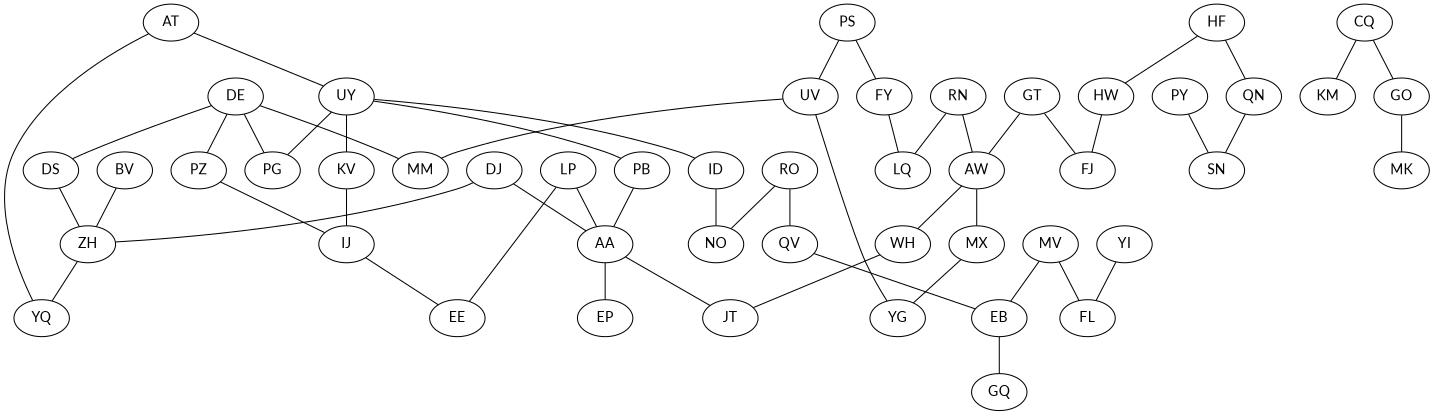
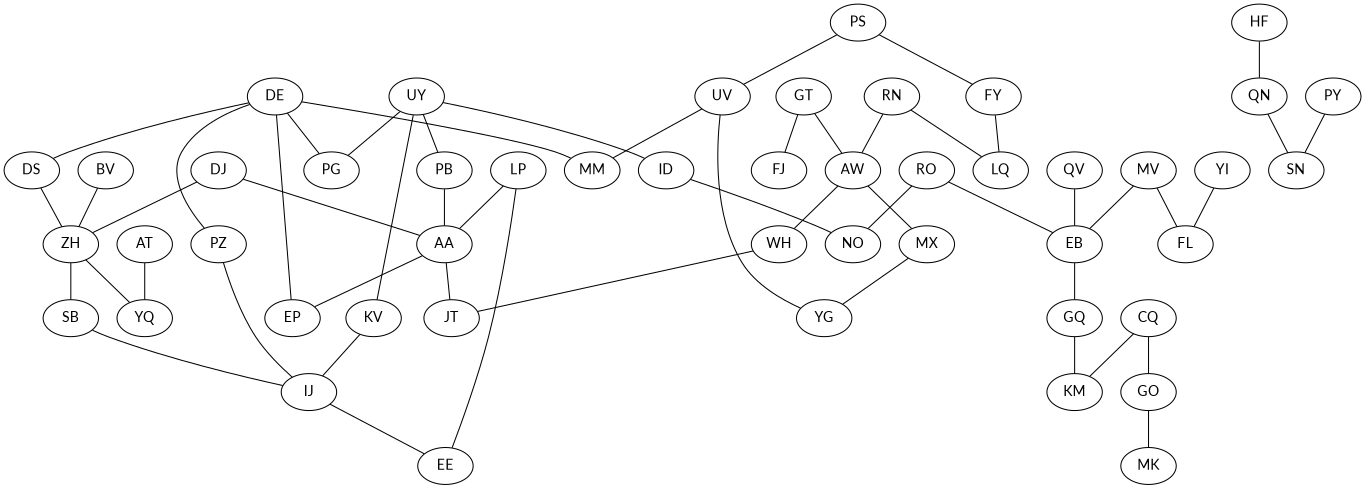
(259, 60) -> none
(1106, 96) -> none
none -> (284, 207)
(790, 207) -> (1001, 207)
none -> (71, 318)
none -> (1075, 355)
